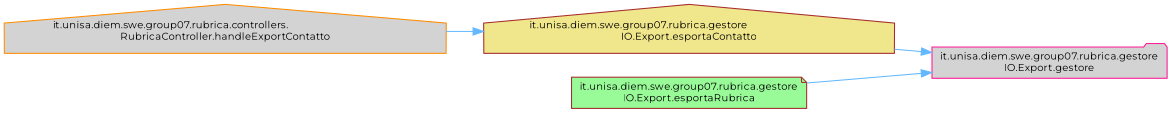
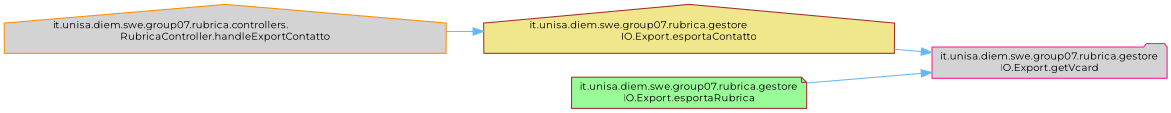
(1050, 63) -> (1050, 63)
